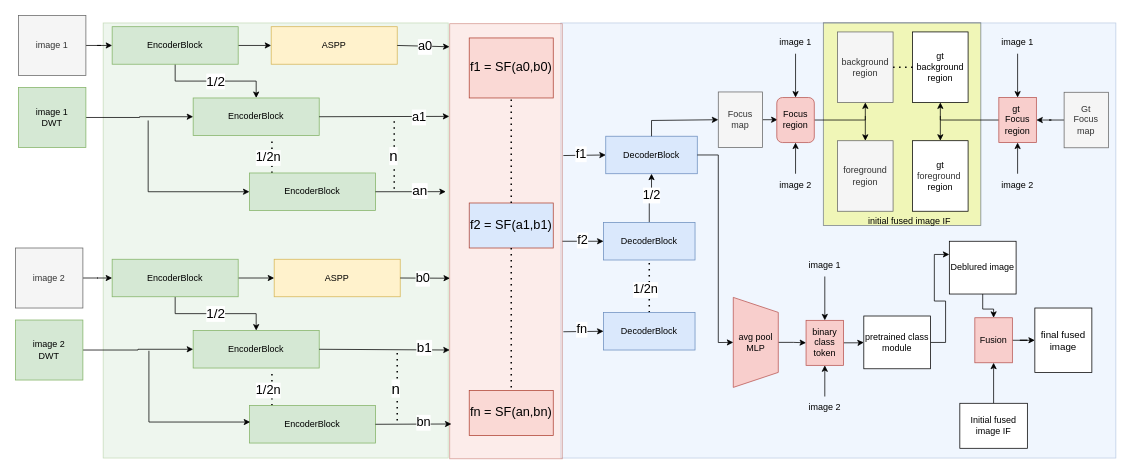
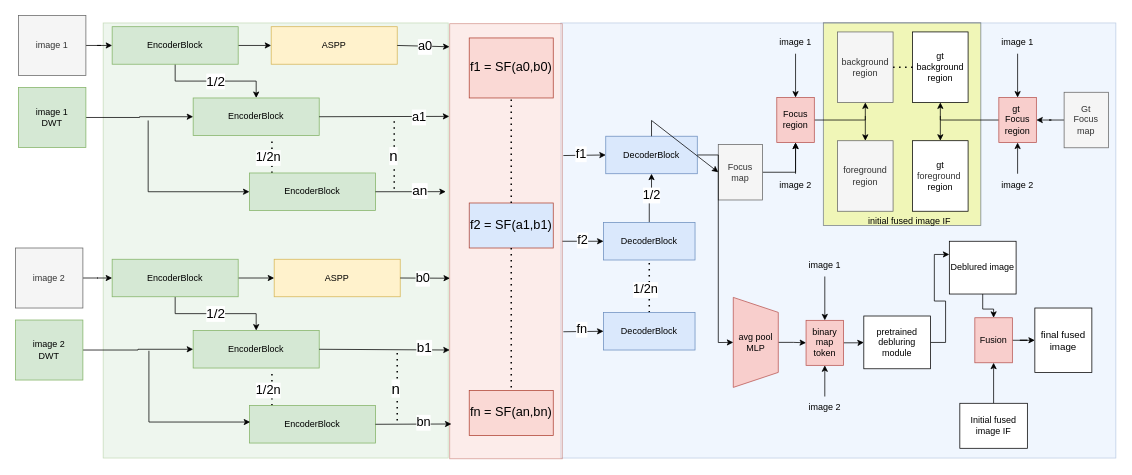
(740, 120) -> (740, 172)
(795, 120) -> (795, 120)
(825, 342) -> (825, 342)
(897, 342) -> (897, 342)
